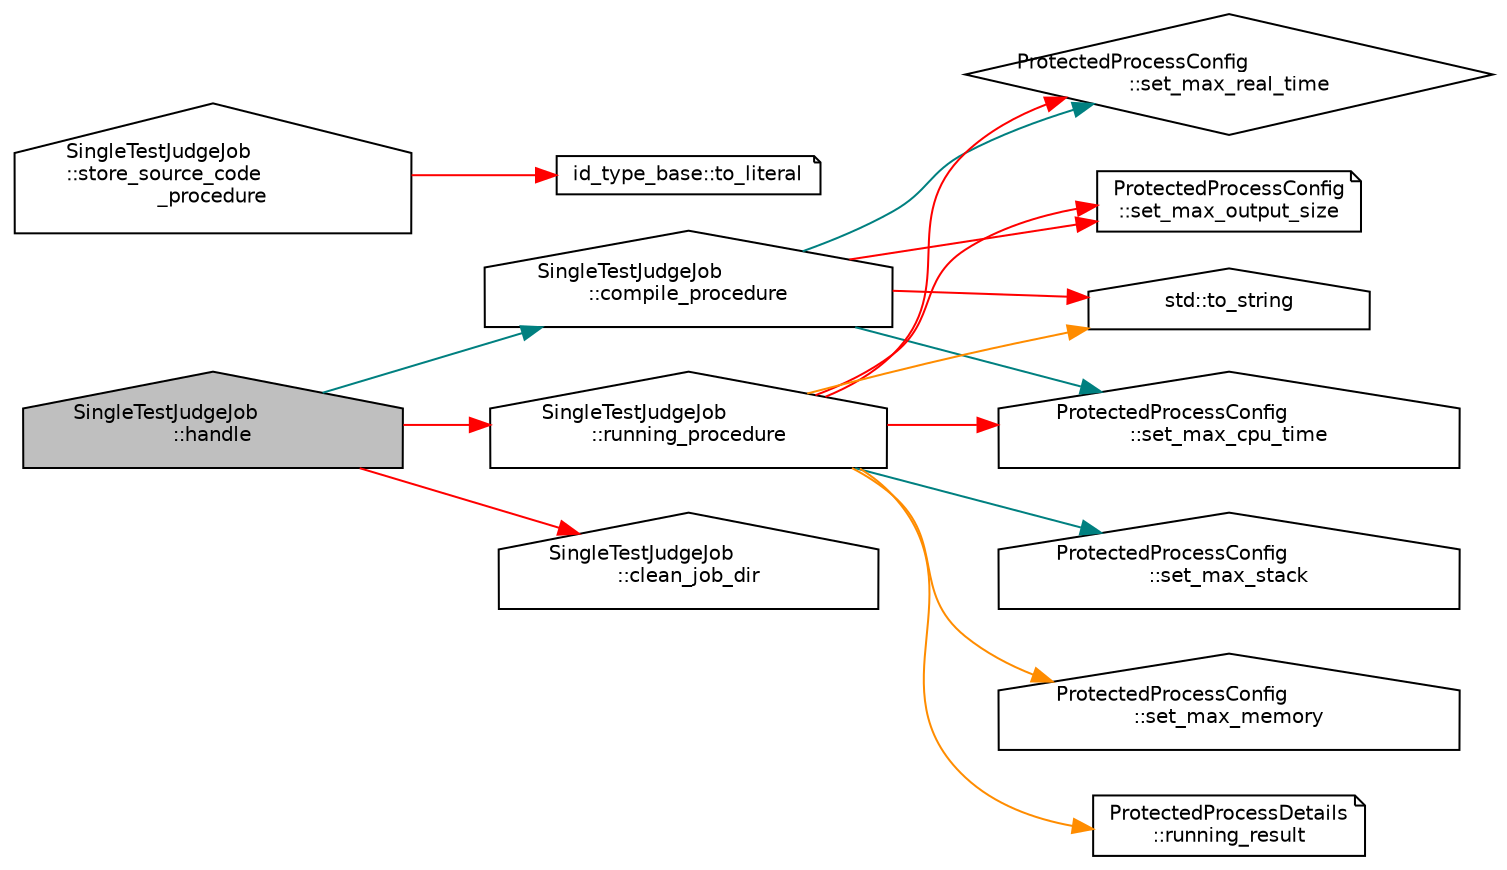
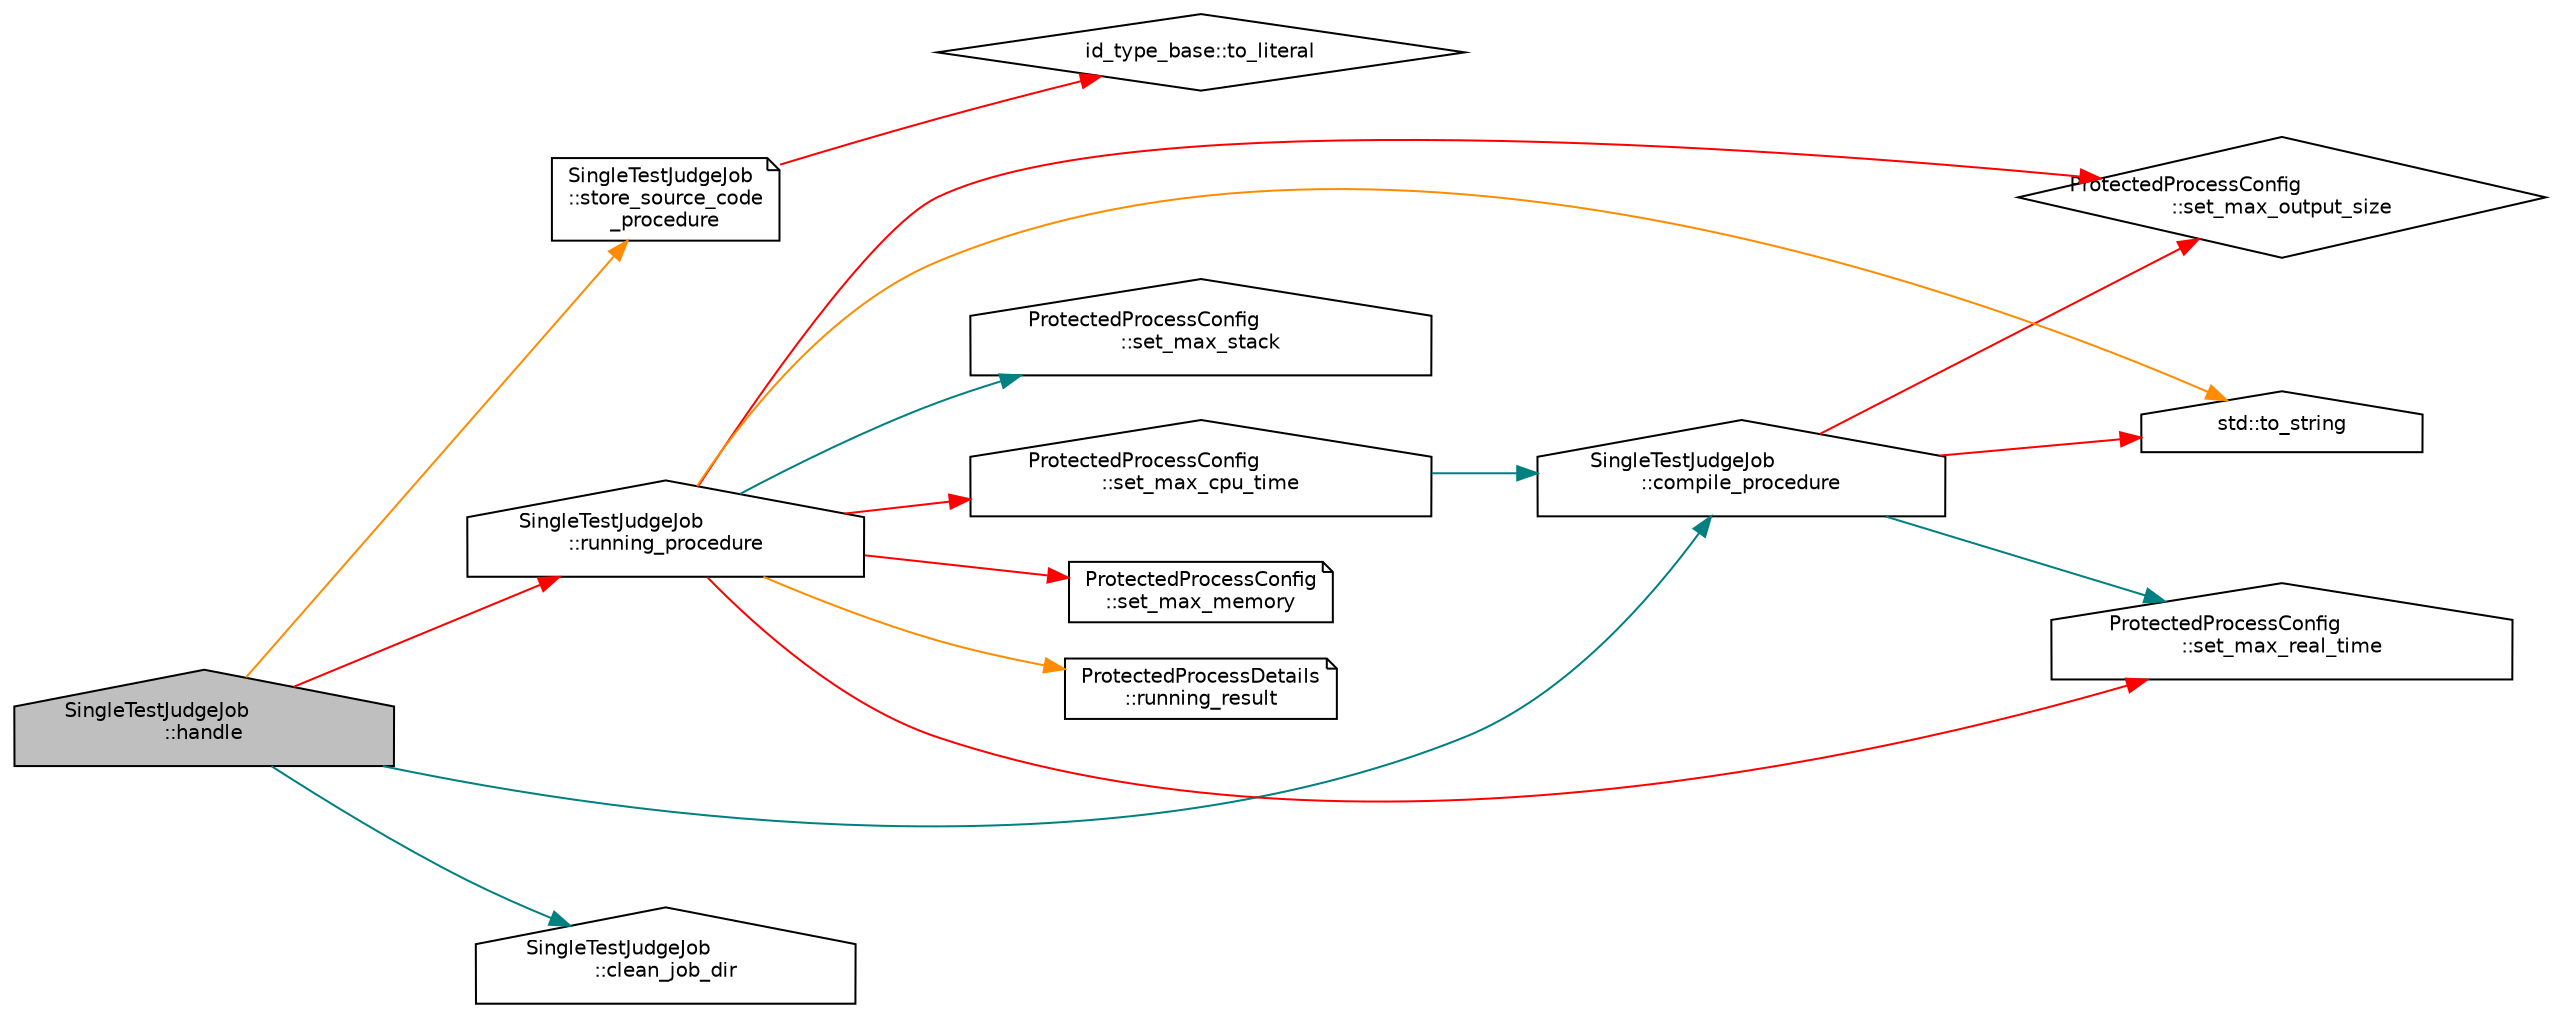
(1229, 75) -> (2282, 636)
(213, 175) -> (666, 199)
(689, 175) -> (1201, 52)
(1229, 201) -> (2282, 197)
(991, 363) -> (1475, 473)
none -> (430, 467)
(460, 498) -> (408, 849)
(942, 608) -> (956, 565)
(1229, 707) -> (1201, 592)
